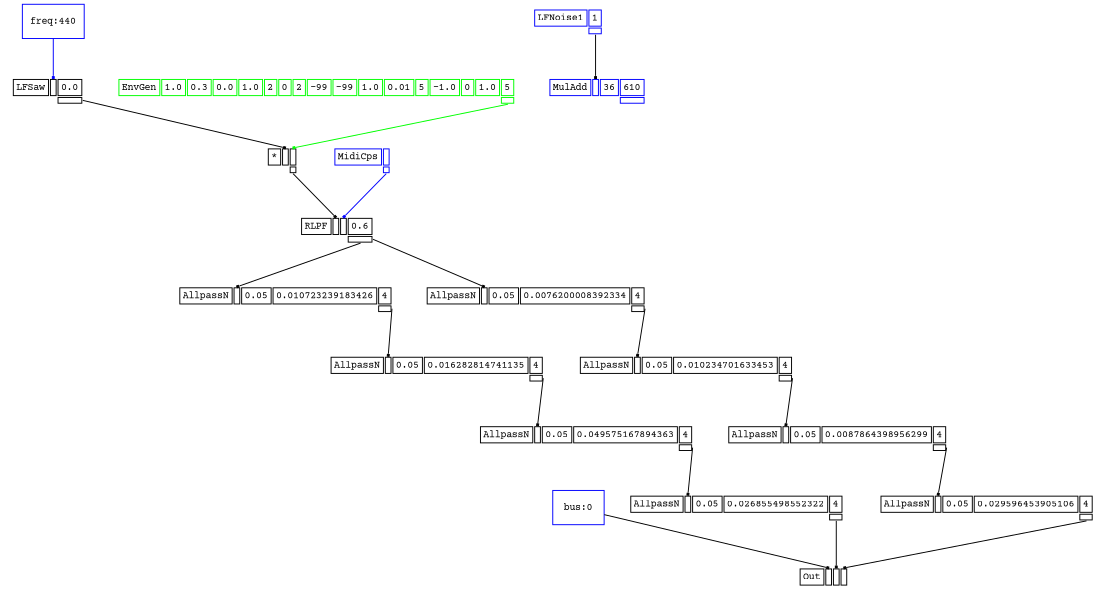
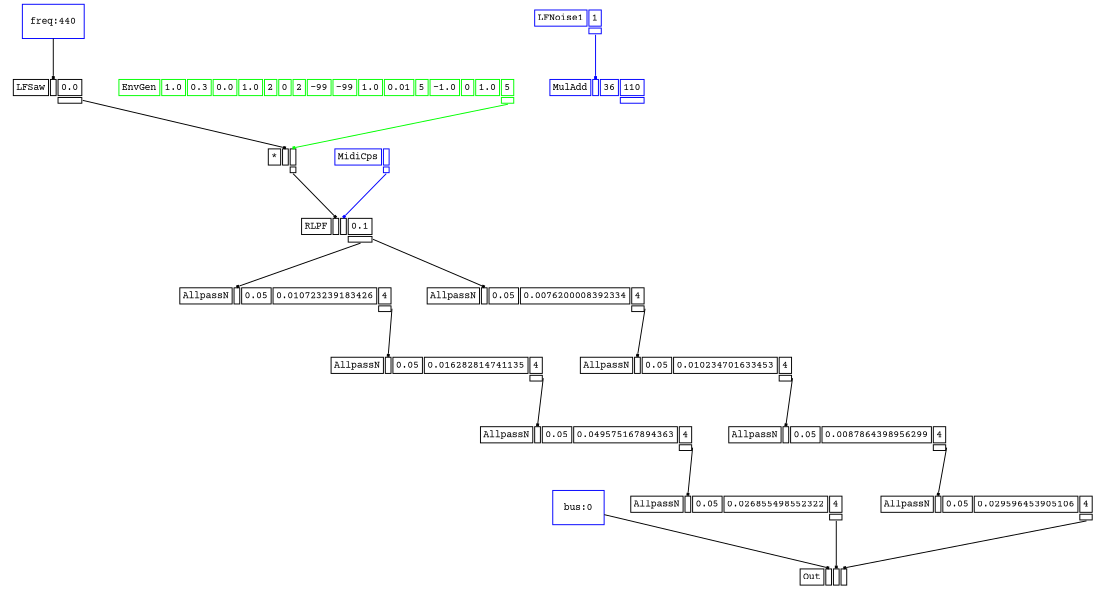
(596, 55) -> (596, 55)
(53, 57) -> (53, 57)
(632, 87) -> (632, 87)
(360, 226) -> (360, 226)
